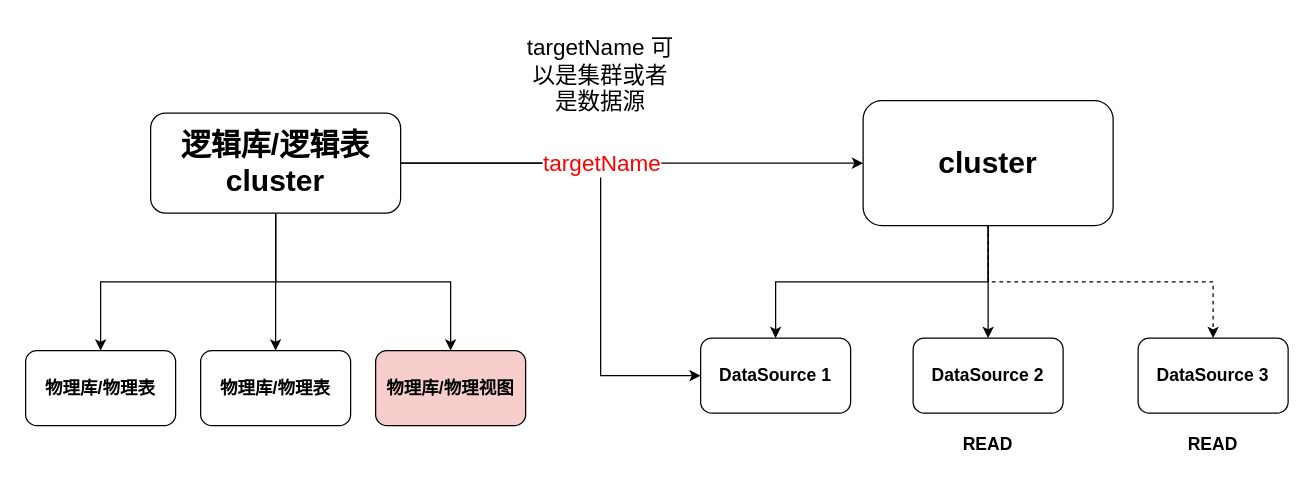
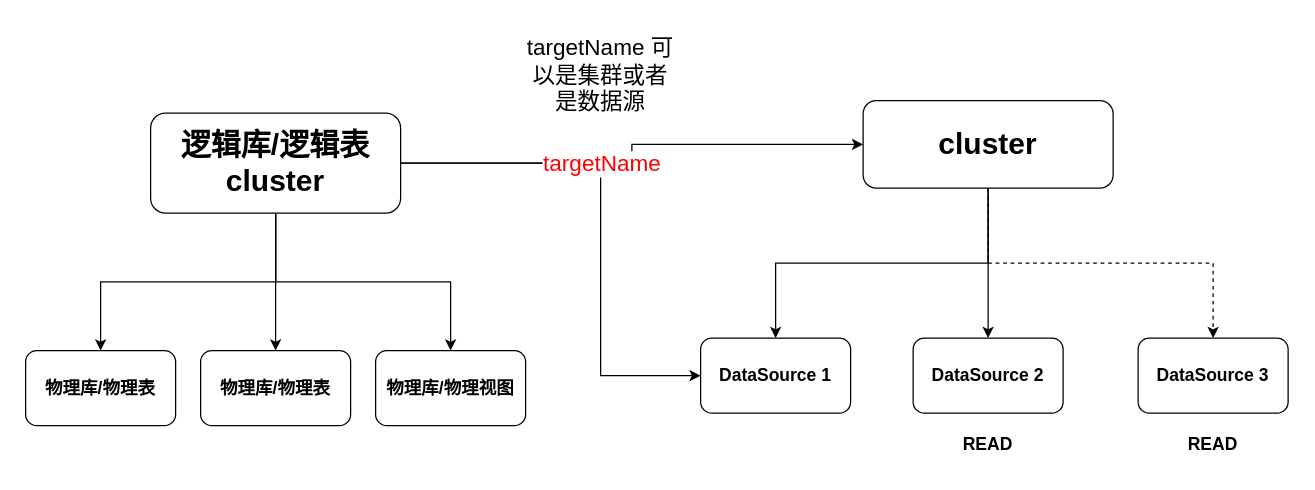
(988, 163) -> (988, 144)
(451, 388) -> (451, 388)
